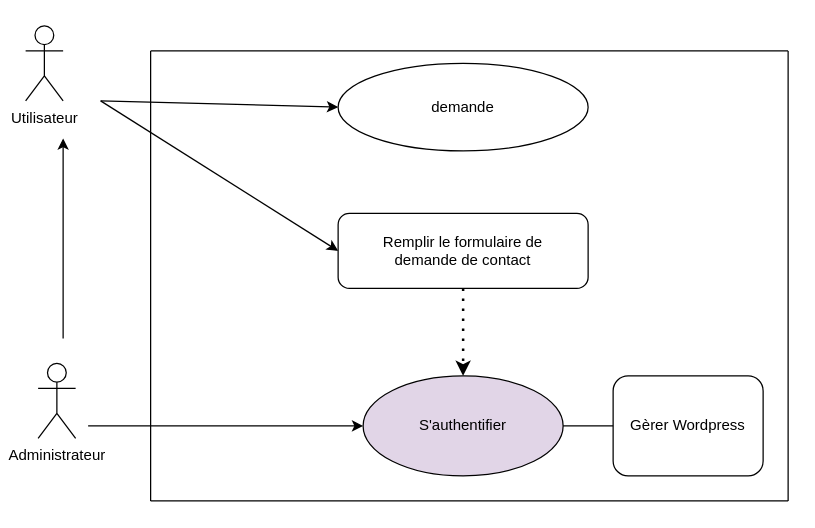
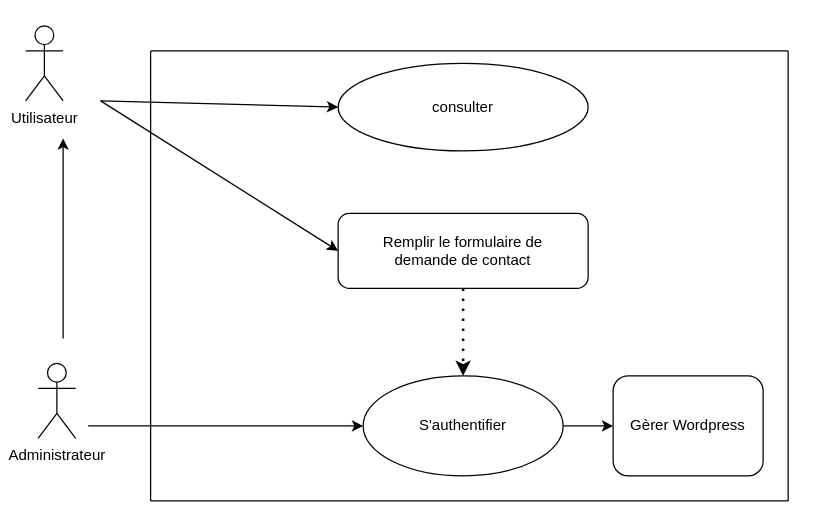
(463, 107) -> (463, 107)
(463, 426) -> (463, 426)
(606, 426) -> (603, 426)
